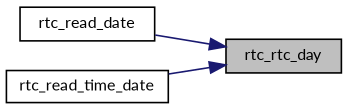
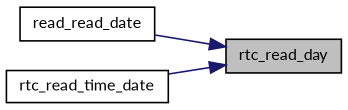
(87, 24) -> (87, 24)
(284, 56) -> (284, 56)
